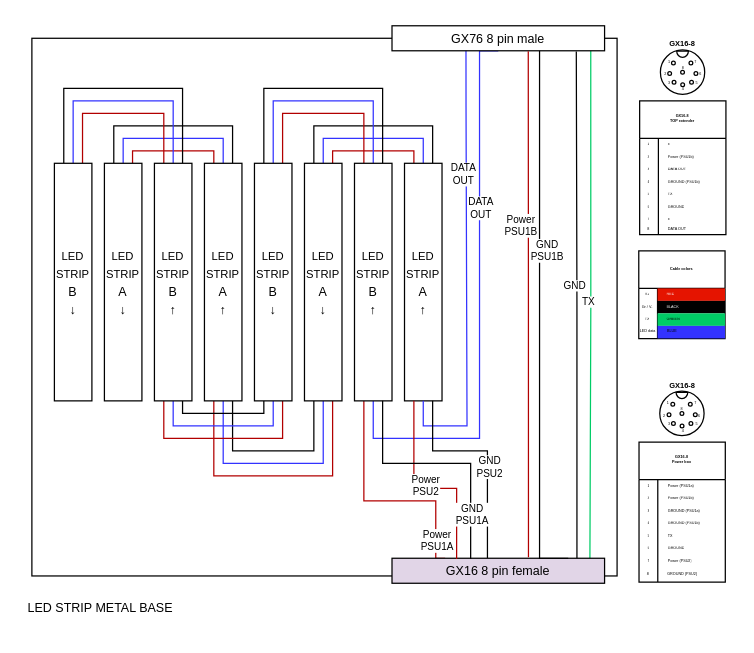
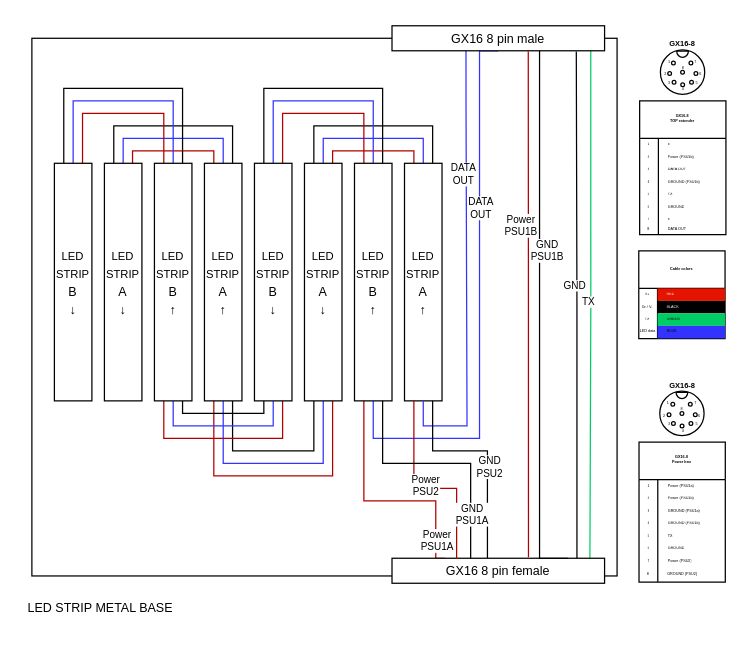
(498, 38) -> (498, 38)
(498, 570) -> (498, 570)
